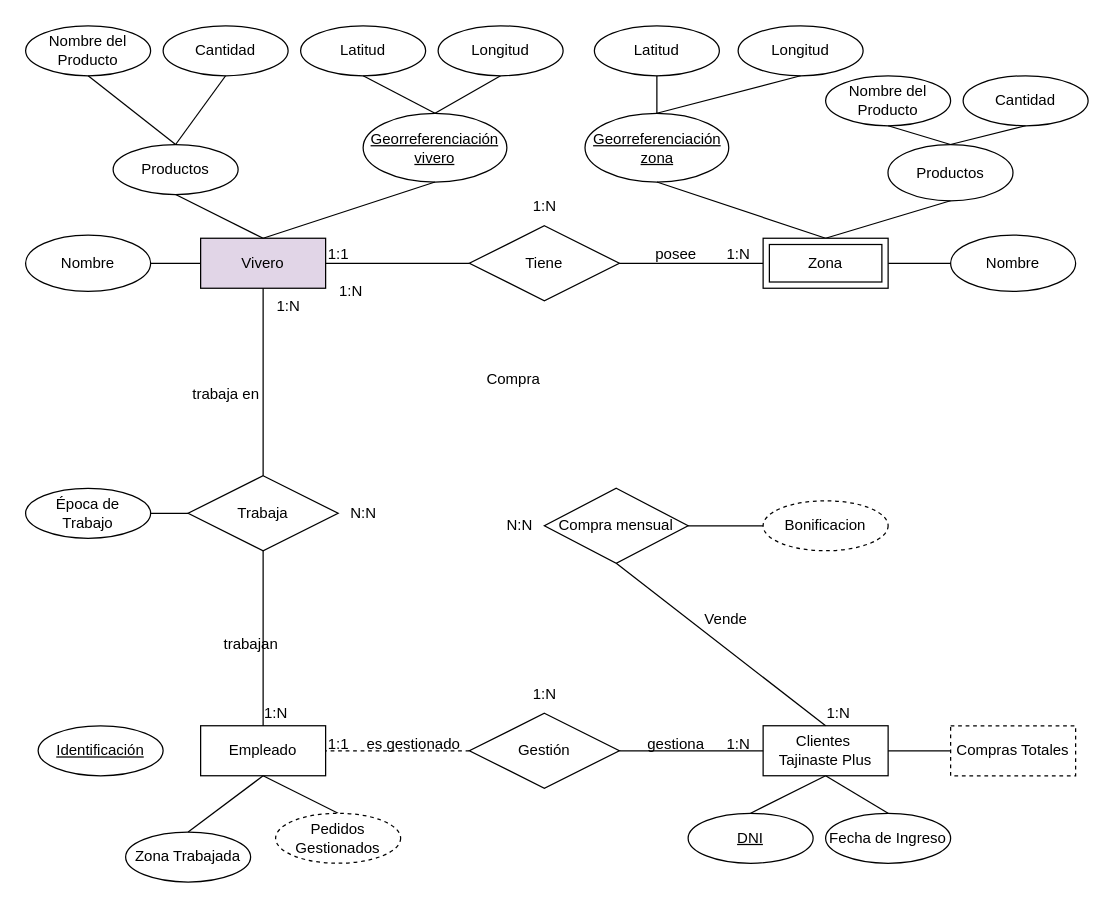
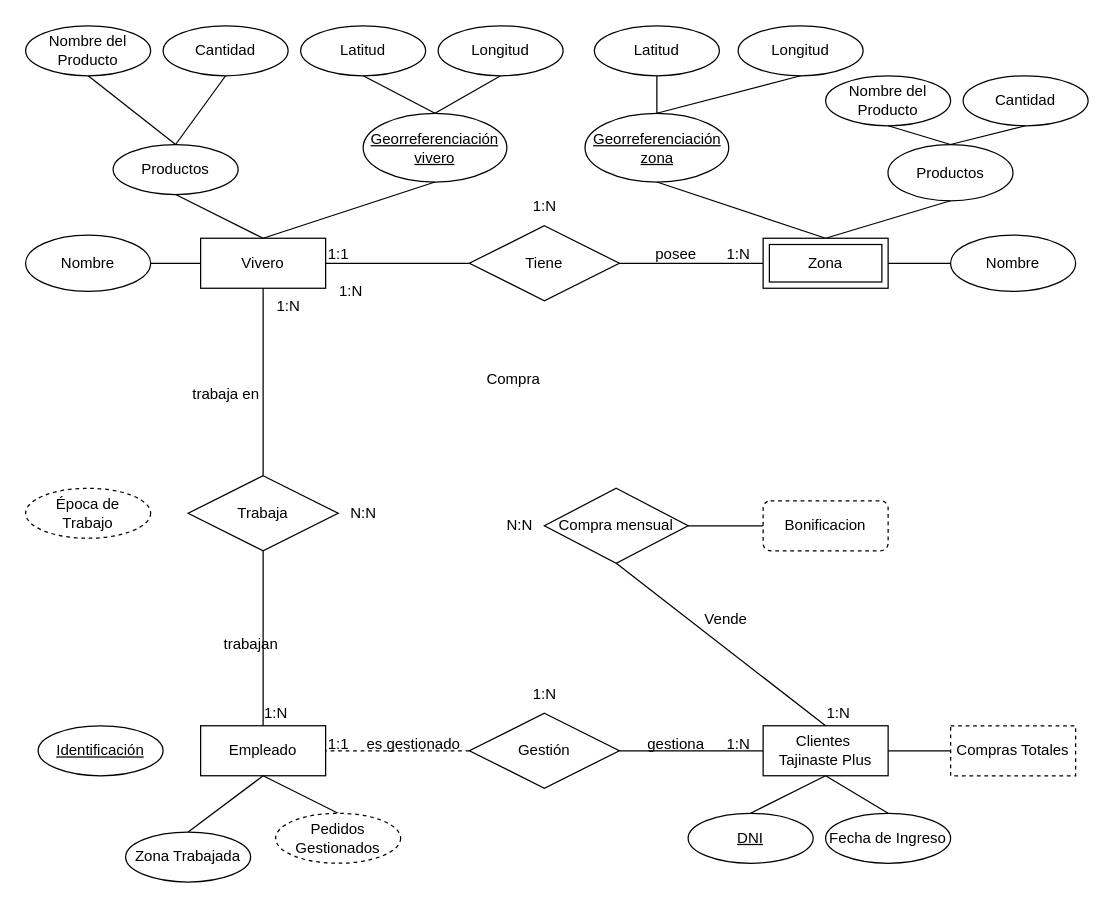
(263, 263) -> (263, 263)
(88, 513) -> (88, 513)
(169, 513) -> none
(826, 526) -> (826, 526)
